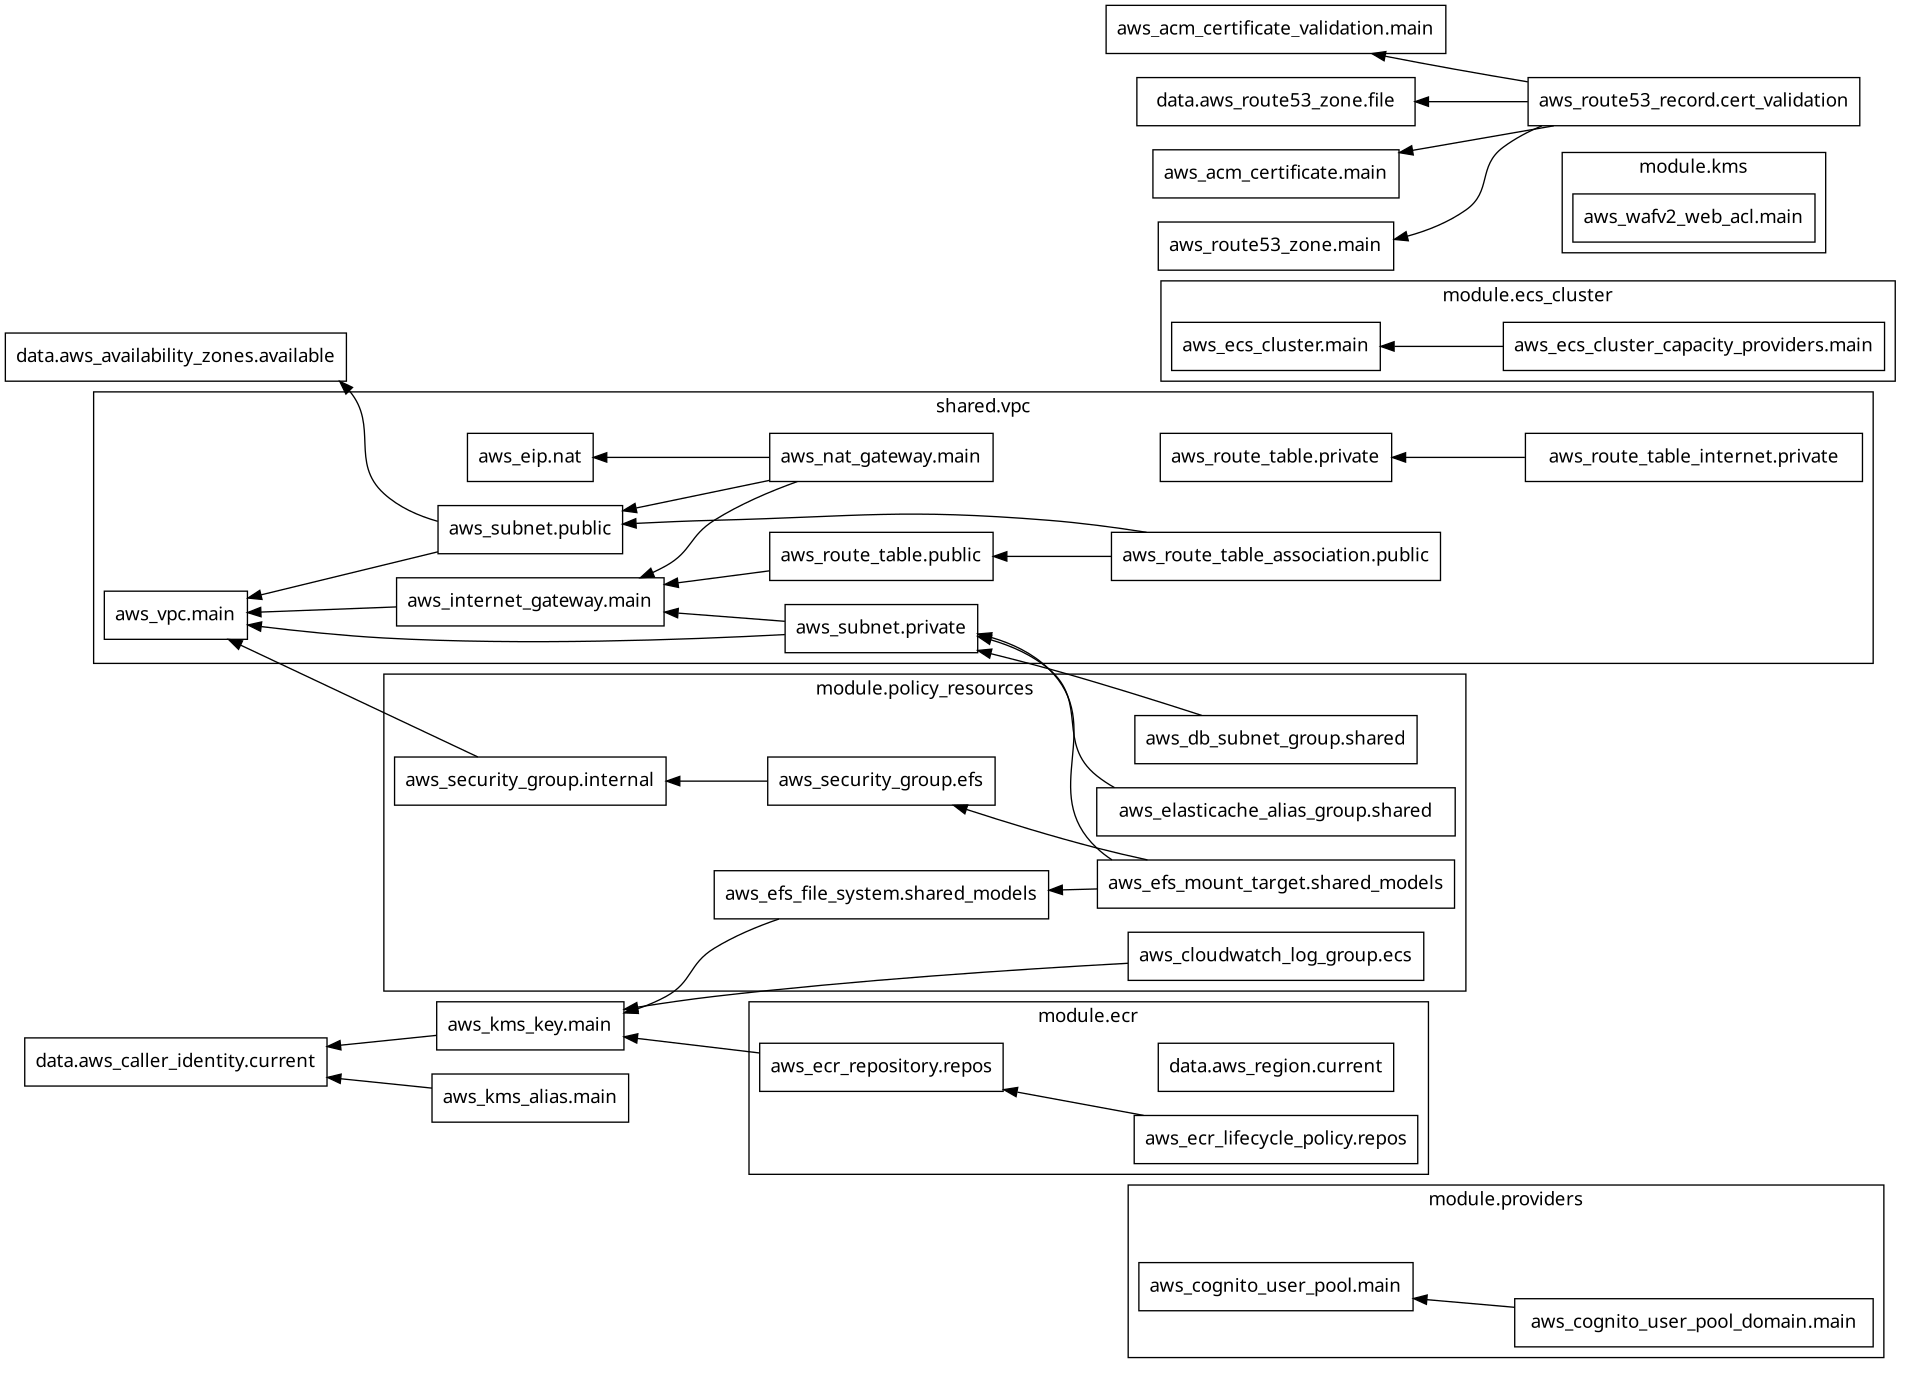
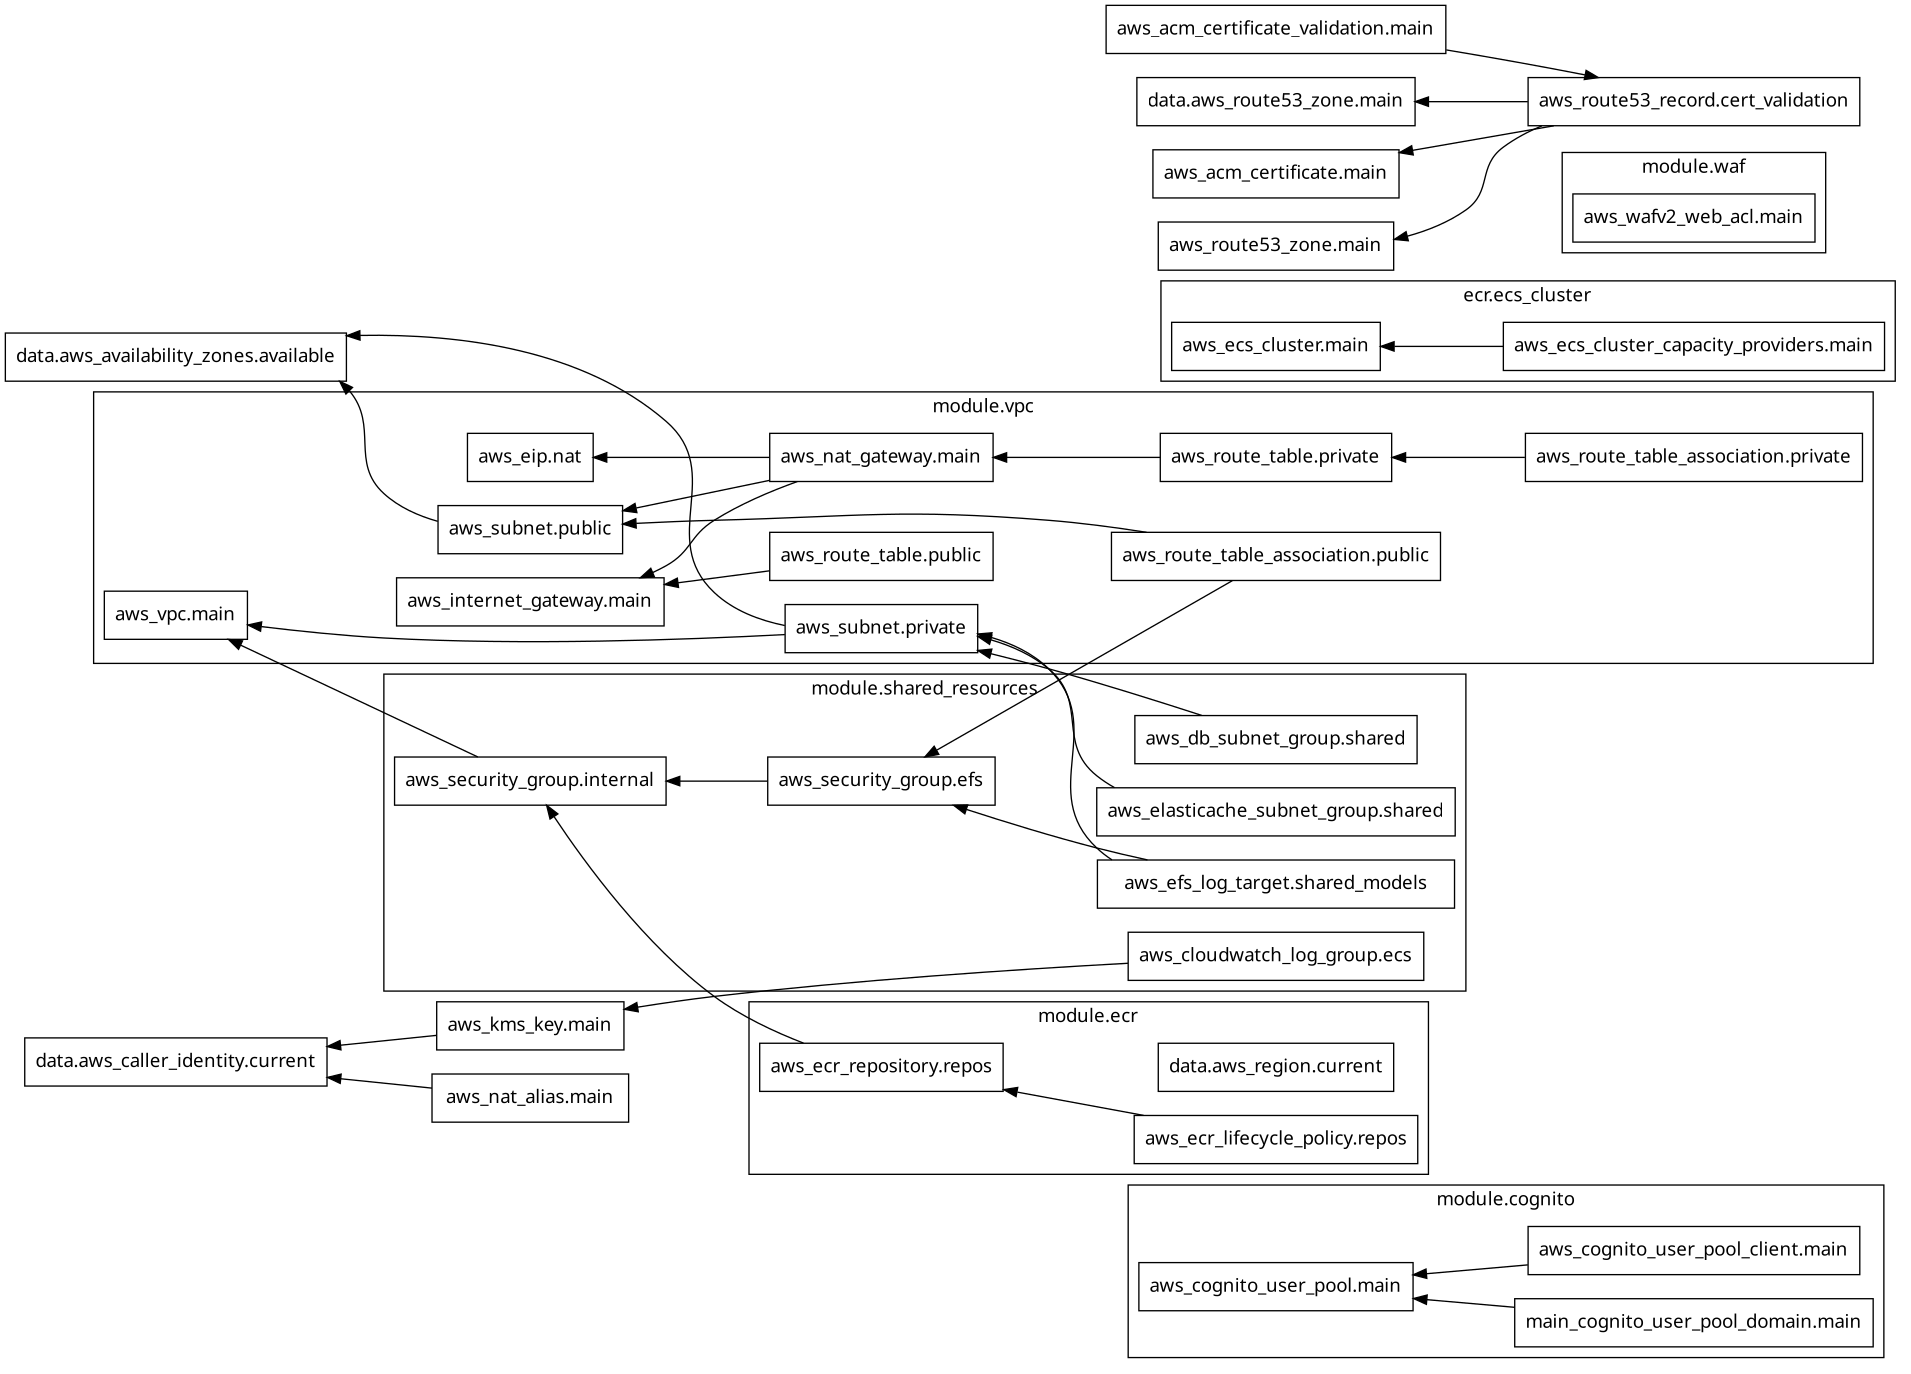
(1456, 70) -> (1516, 62)
(1276, 102) -> (1276, 102)
(1694, 168) -> (1694, 168)
(1528, 296) -> (1528, 296)
(983, 407) -> (983, 407)
none -> (1084, 457)
(1694, 457) -> (1694, 457)
(1059, 556) -> (1107, 653)
(350, 573) -> none
(329, 609) -> none
(732, 617) -> (642, 403)
(925, 689) -> (925, 689)
(1276, 812) -> (1276, 812)
(1276, 884) -> (1276, 884)
(881, 895) -> none
(699, 1046) -> (661, 950)
(530, 1098) -> (530, 1098)
(1506, 1200) -> (1506, 1200)
none -> (1694, 1251)
(1694, 1323) -> (1694, 1323)
